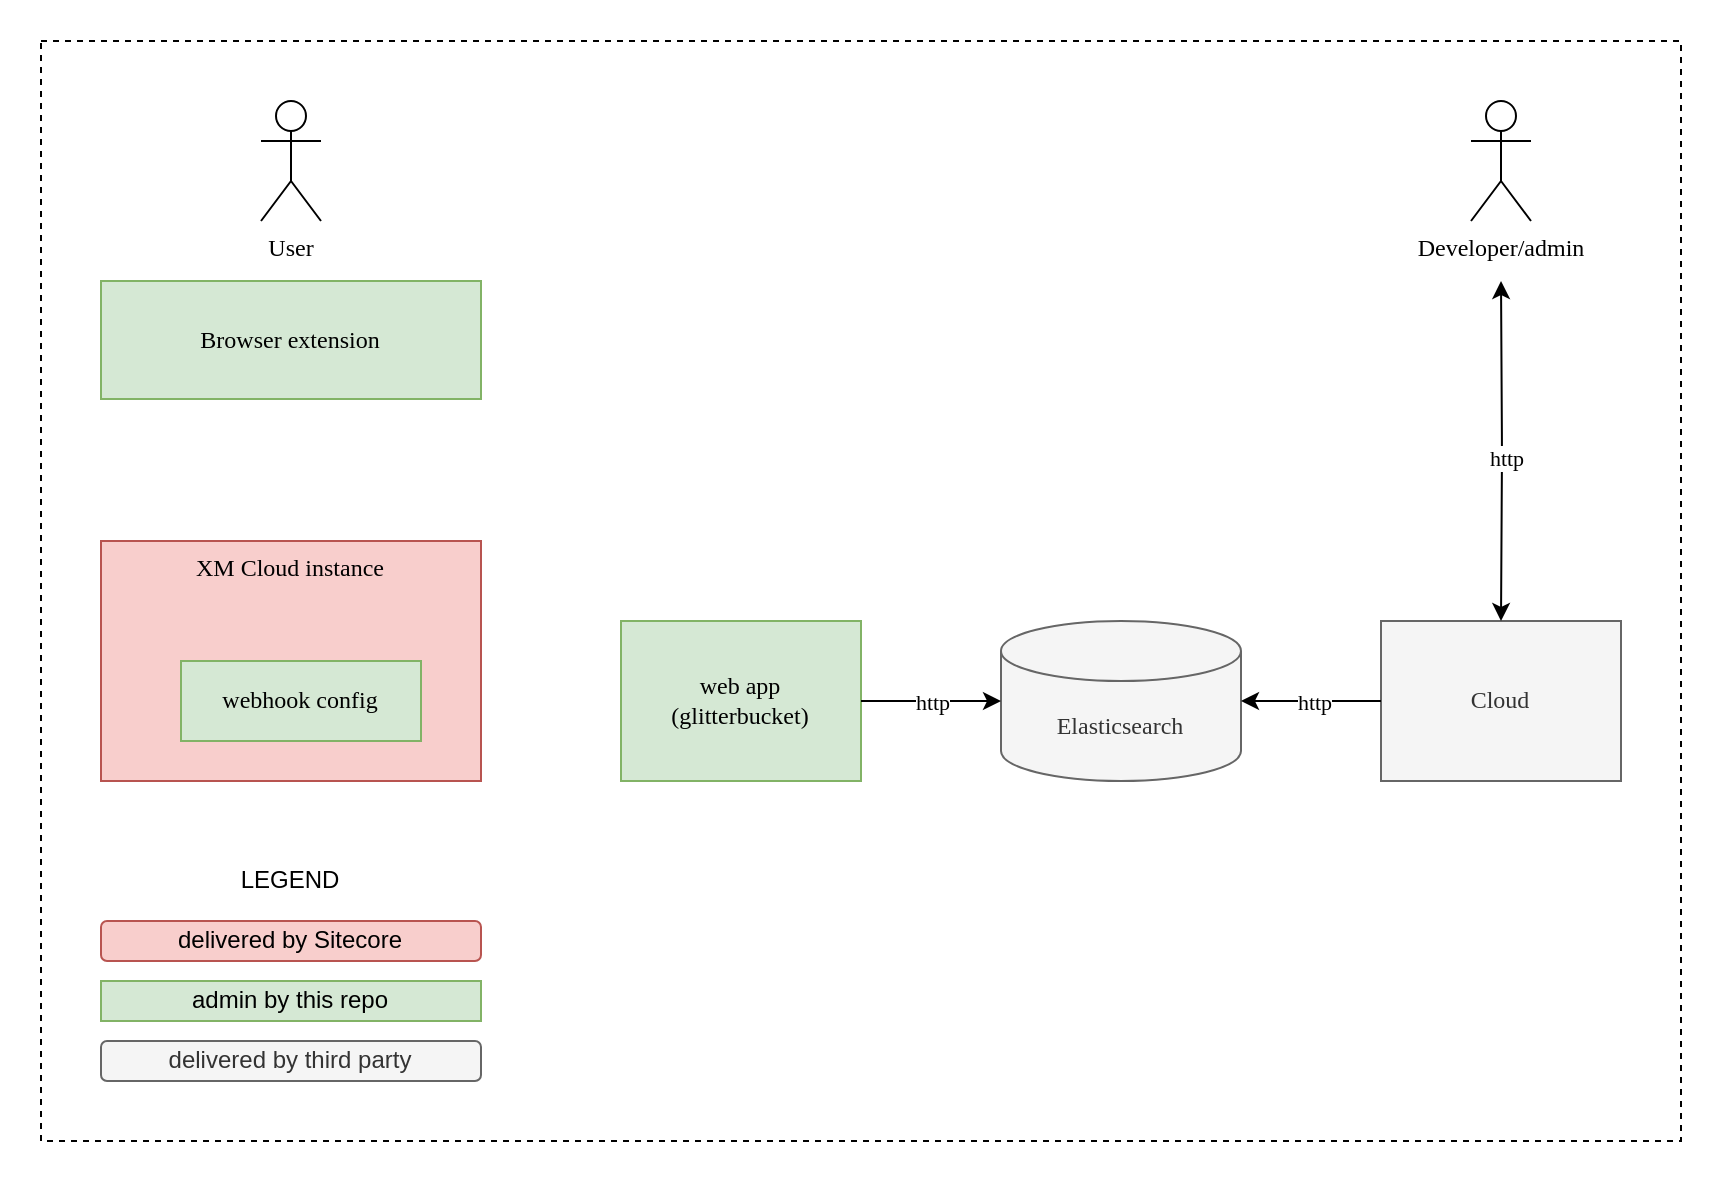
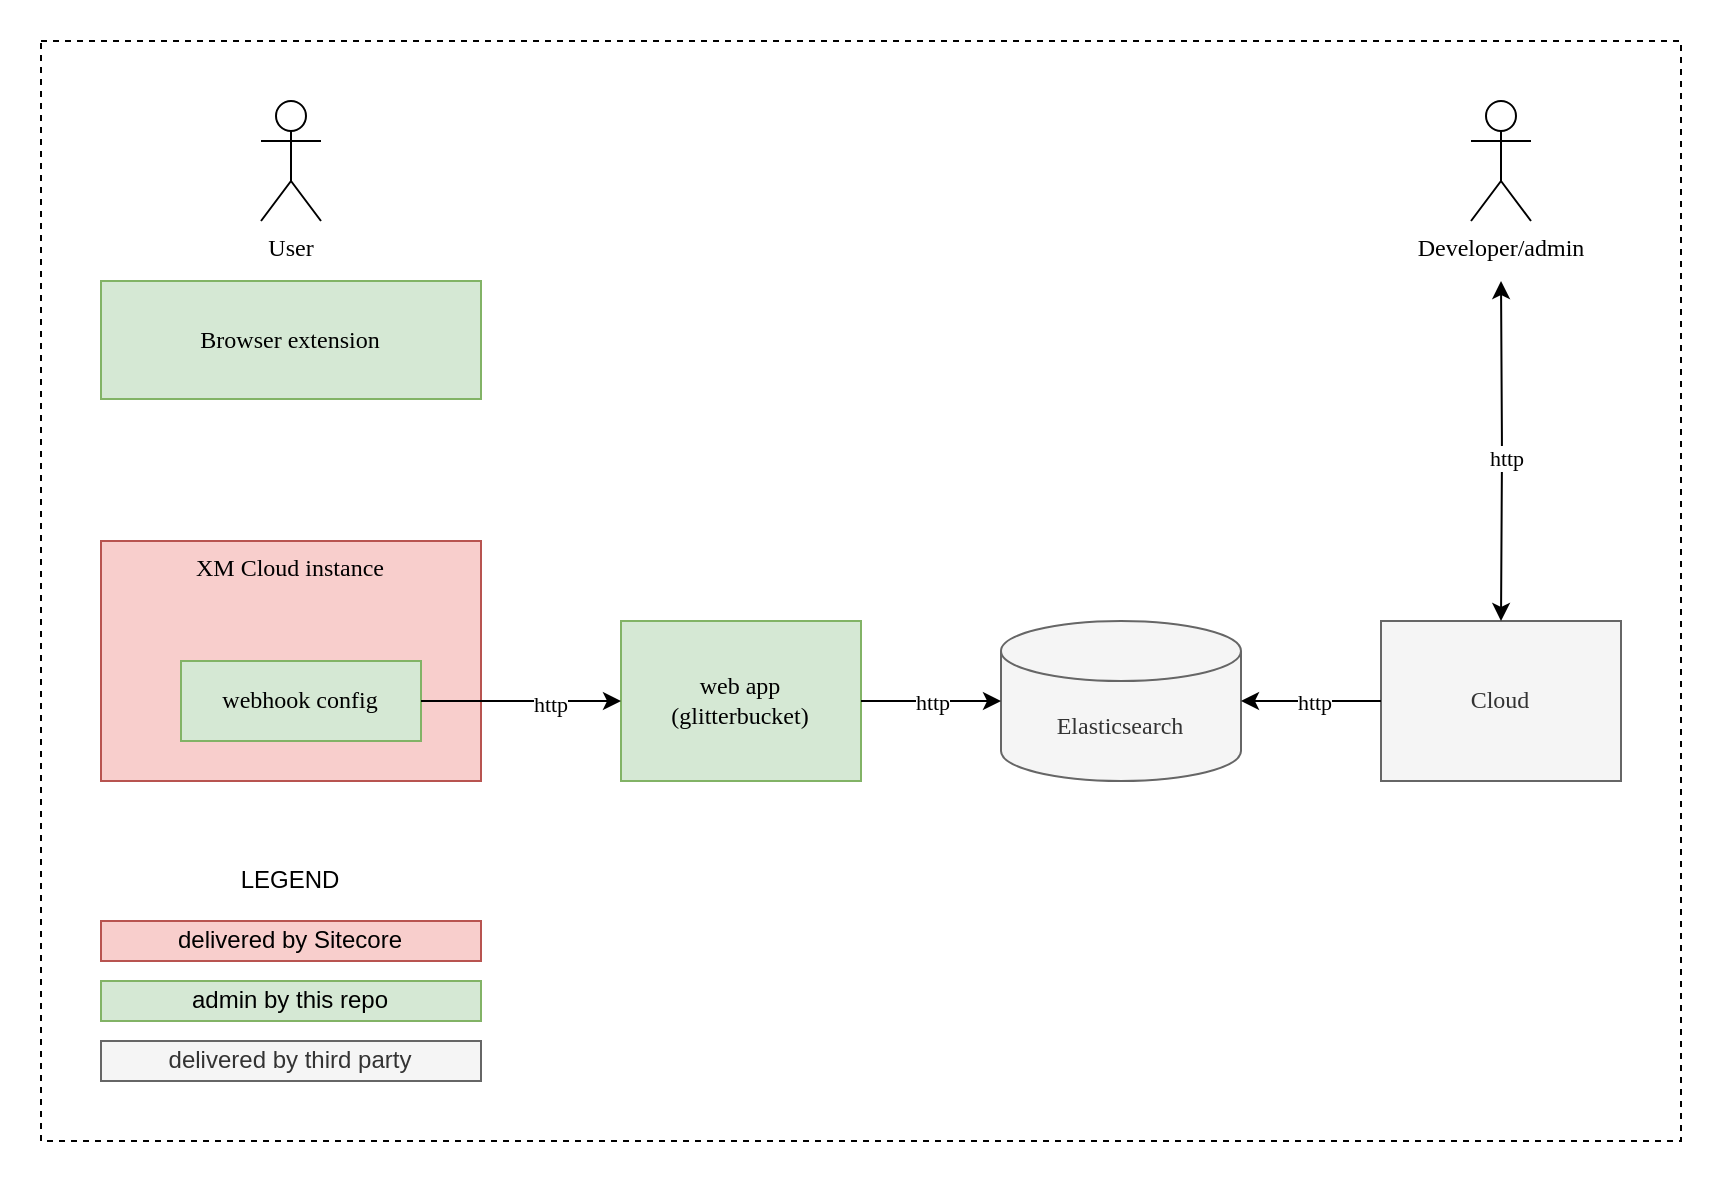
none -> (514, 701)
(291, 941) -> (291, 941)
(291, 1061) -> (291, 1061)
